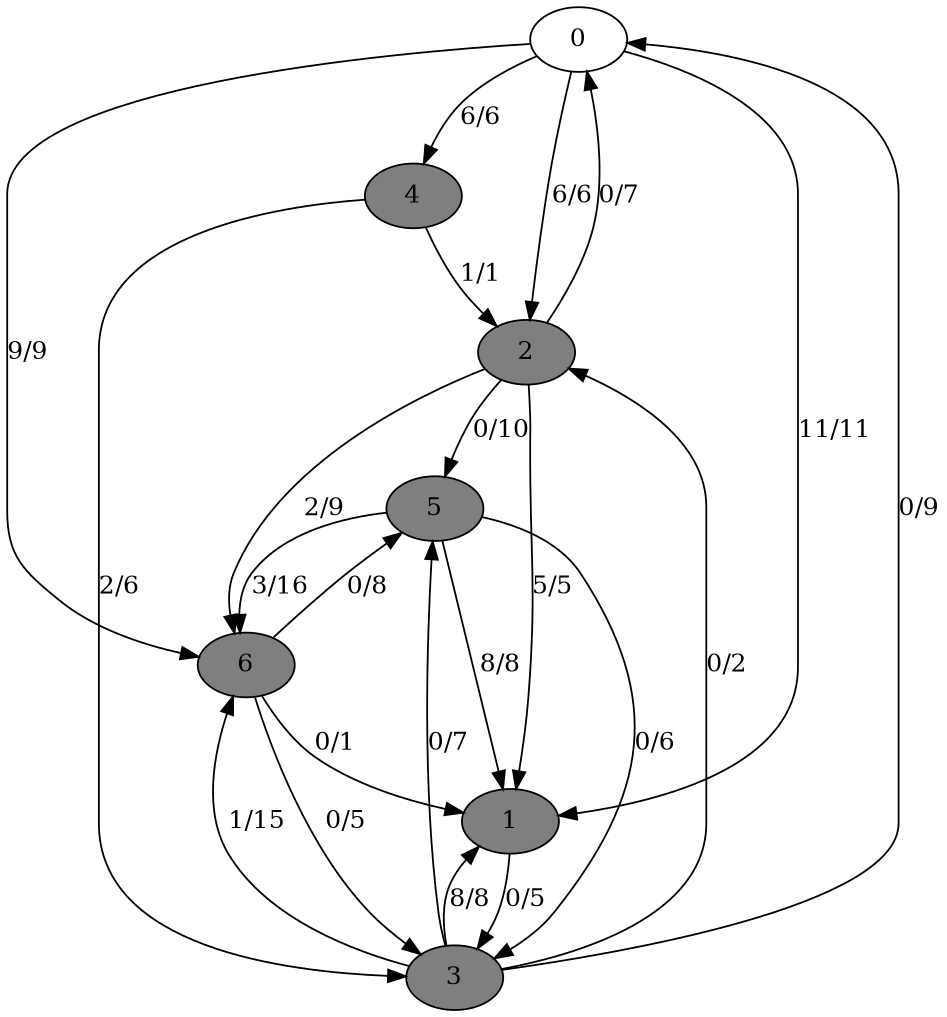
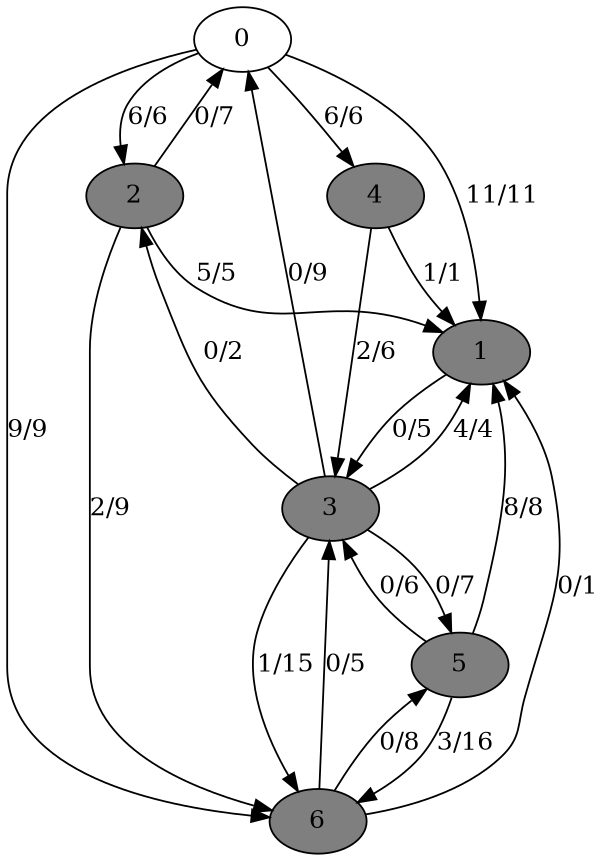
(450, 273) -> (412, 272)
(472, 417) -> none
(470, 900) -> (474, 430)
